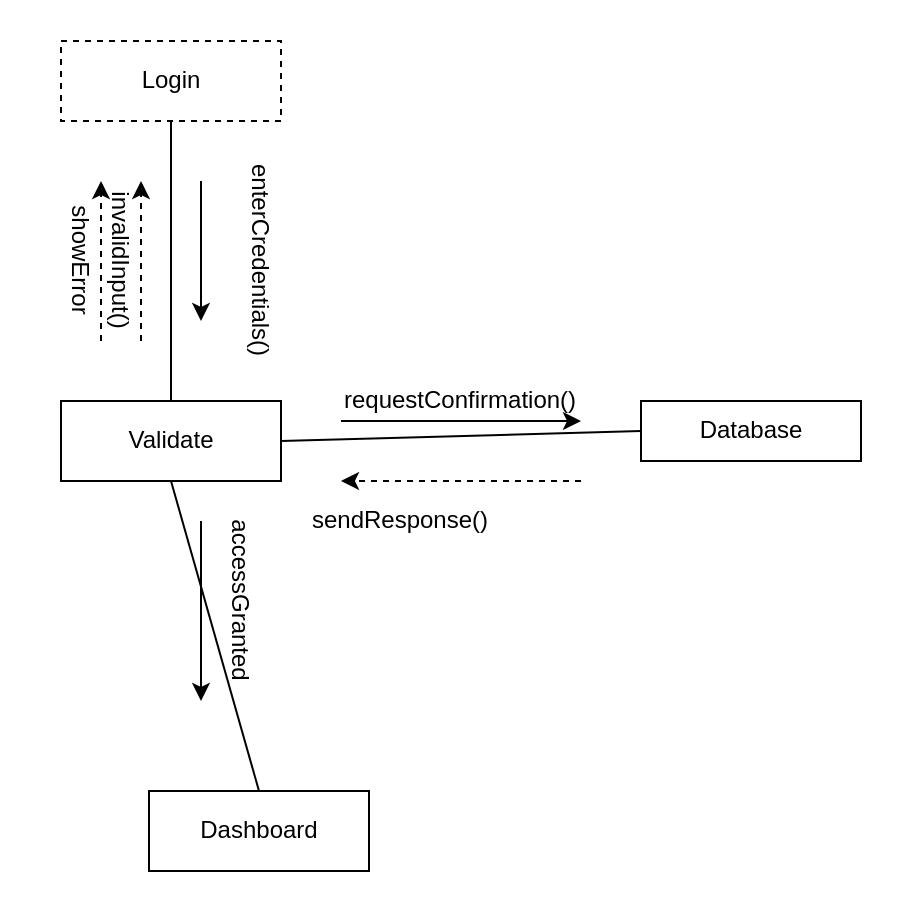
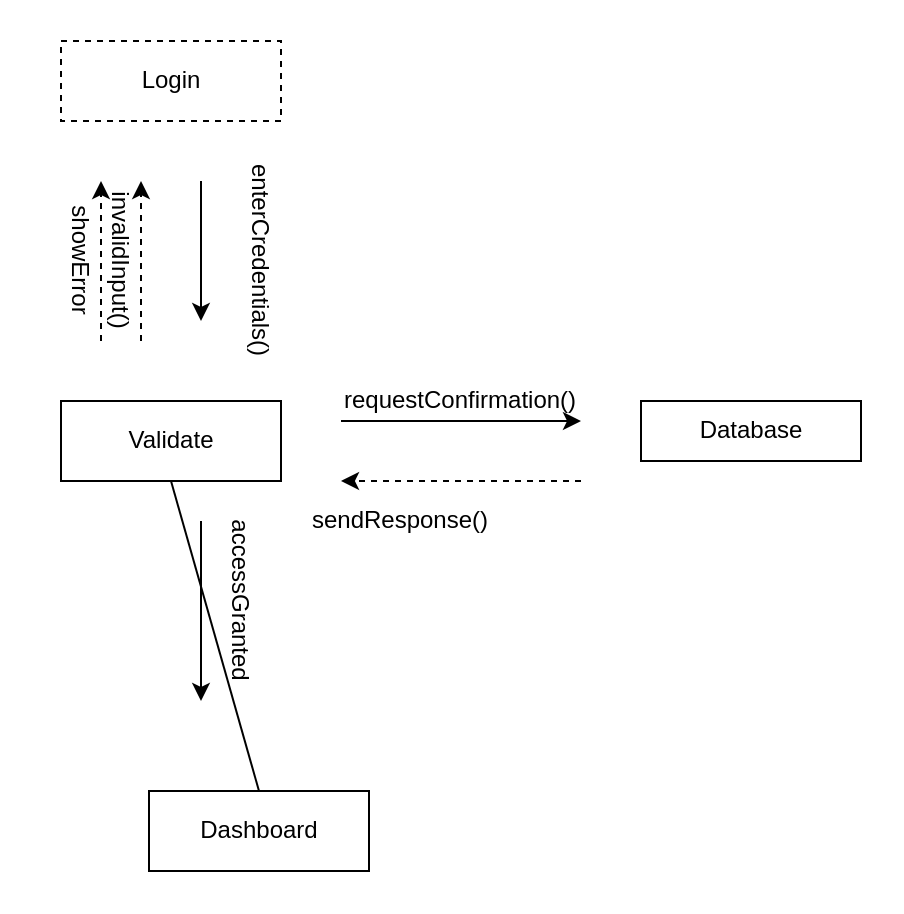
(171, 261) -> none
(461, 436) -> none
